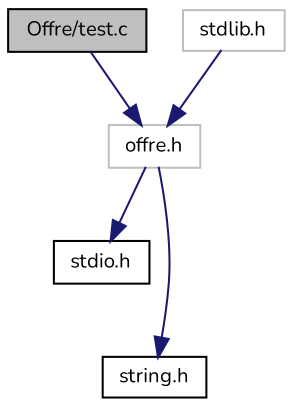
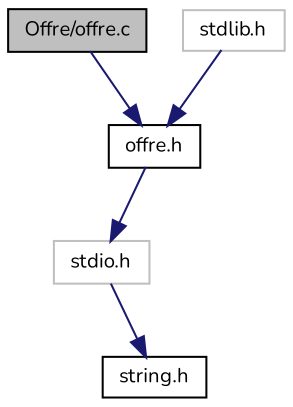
(77, 30) -> (77, 30)
(155, 146) -> (155, 146)
(169, 252) -> (124, 311)
(102, 262) -> (102, 262)
